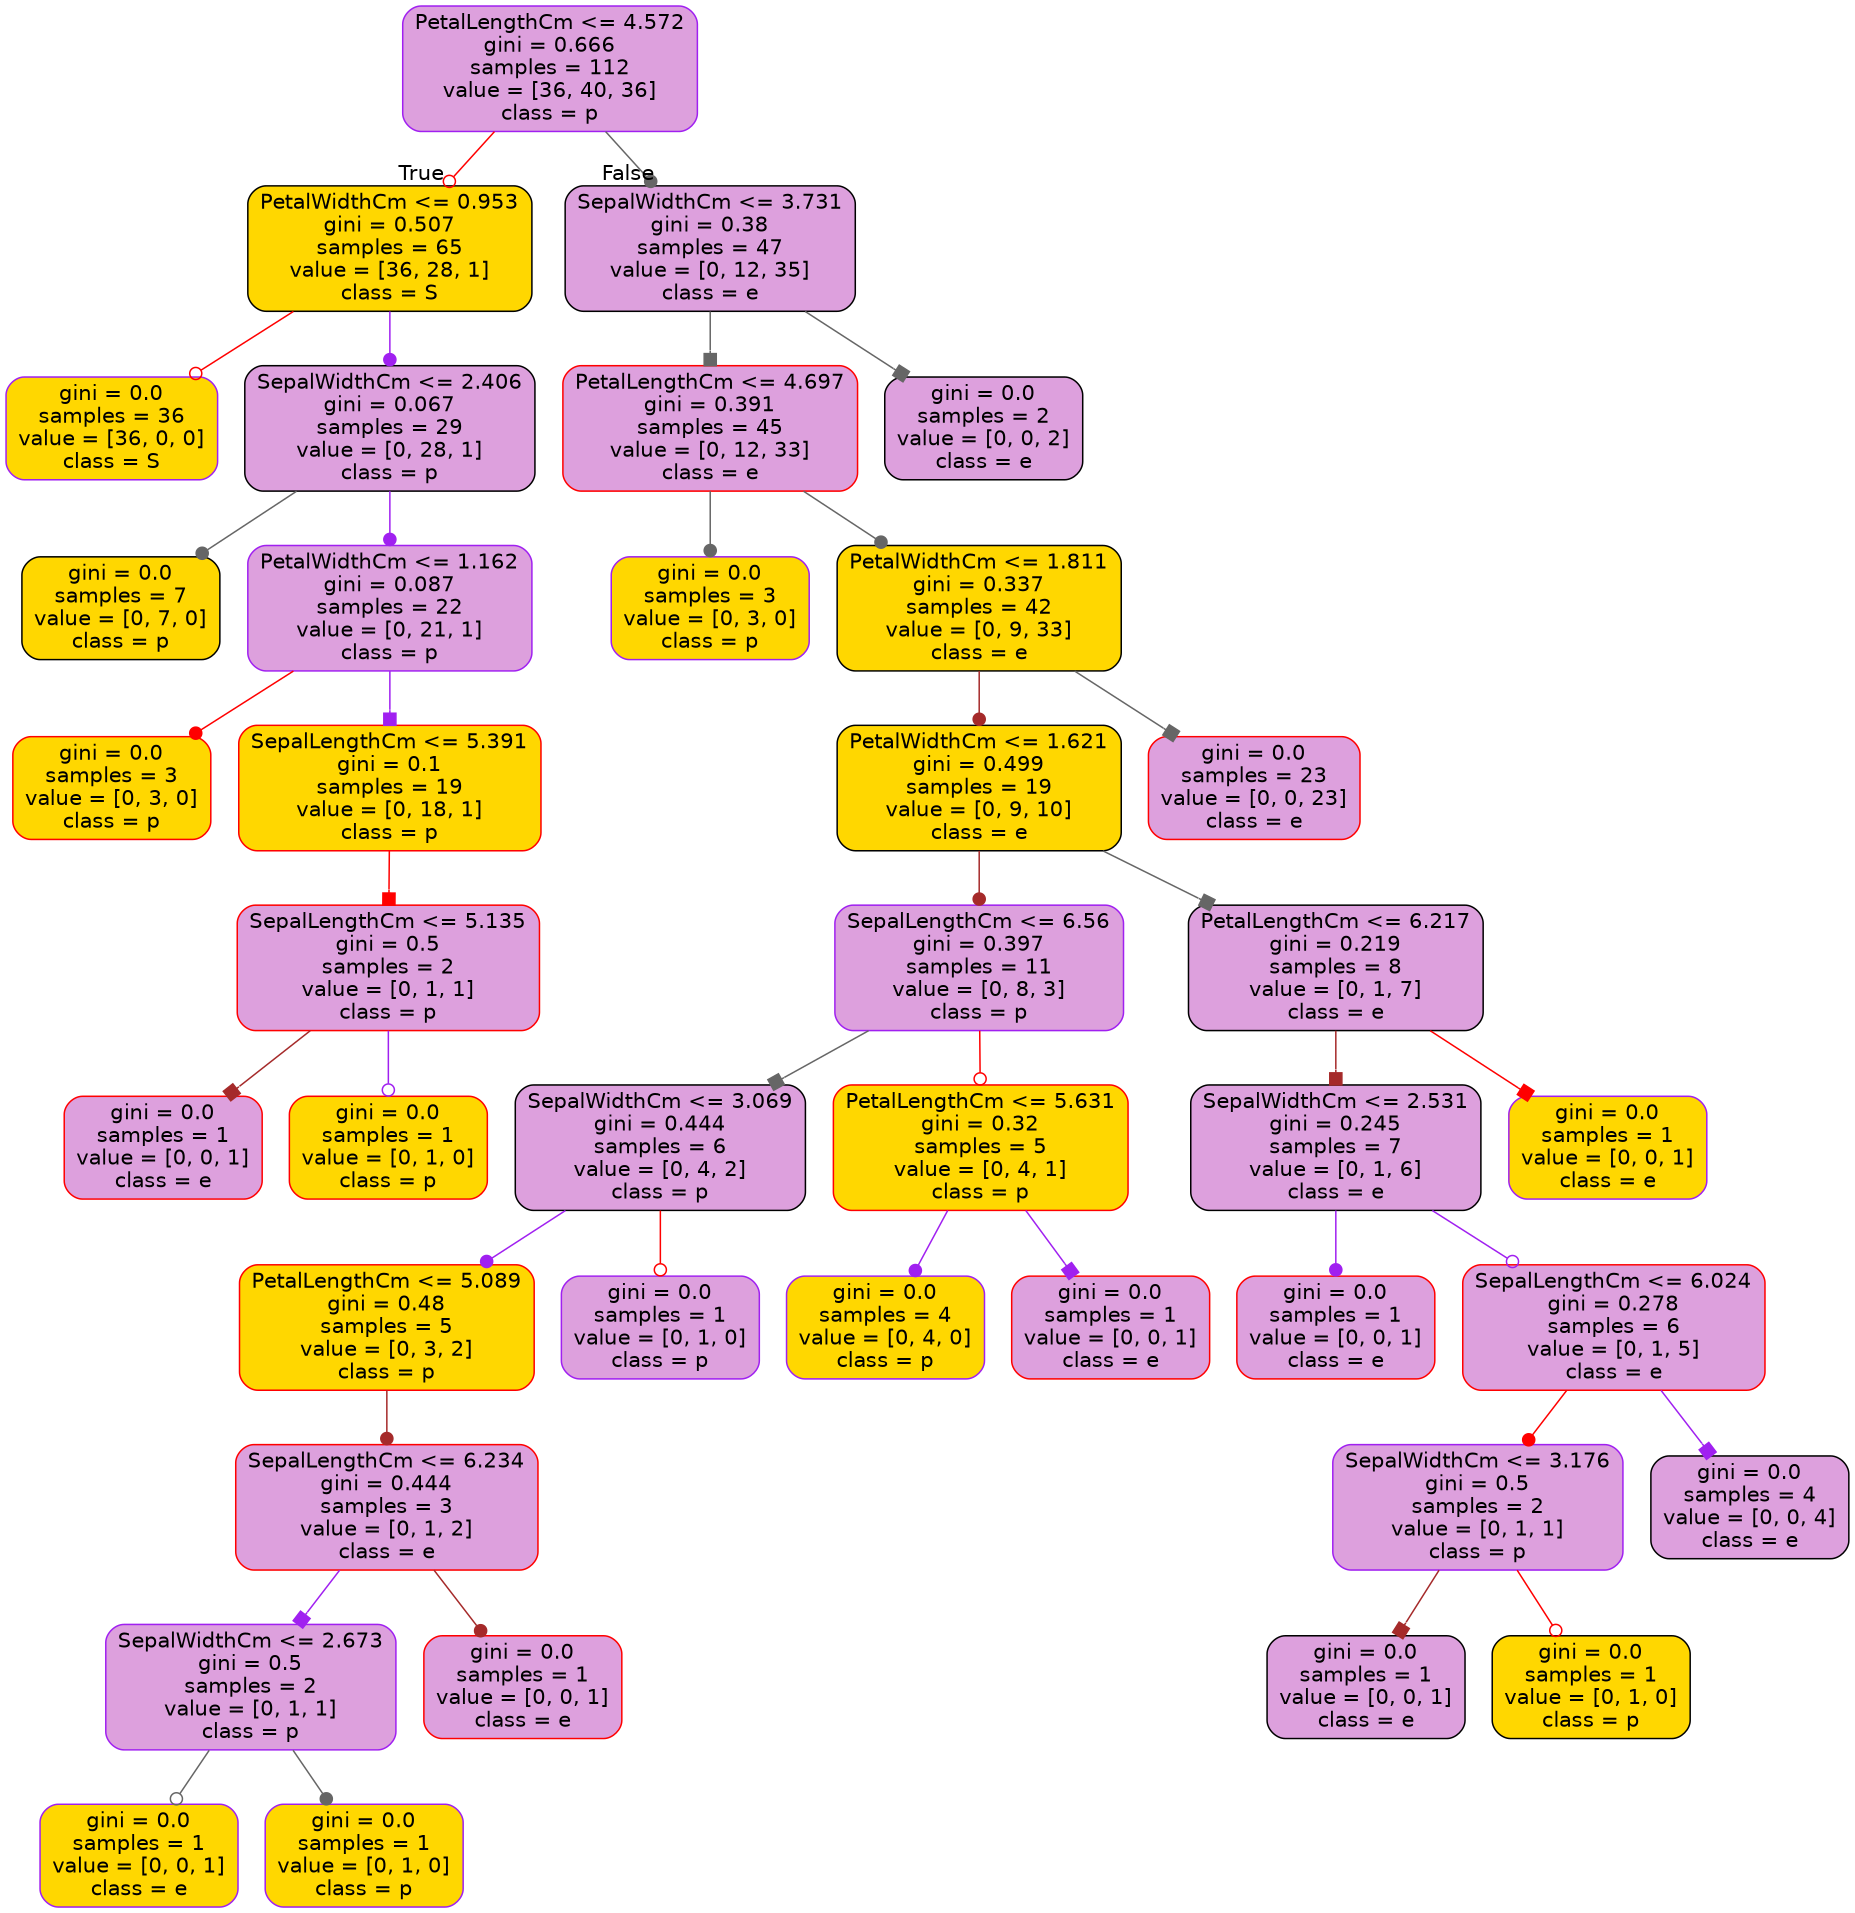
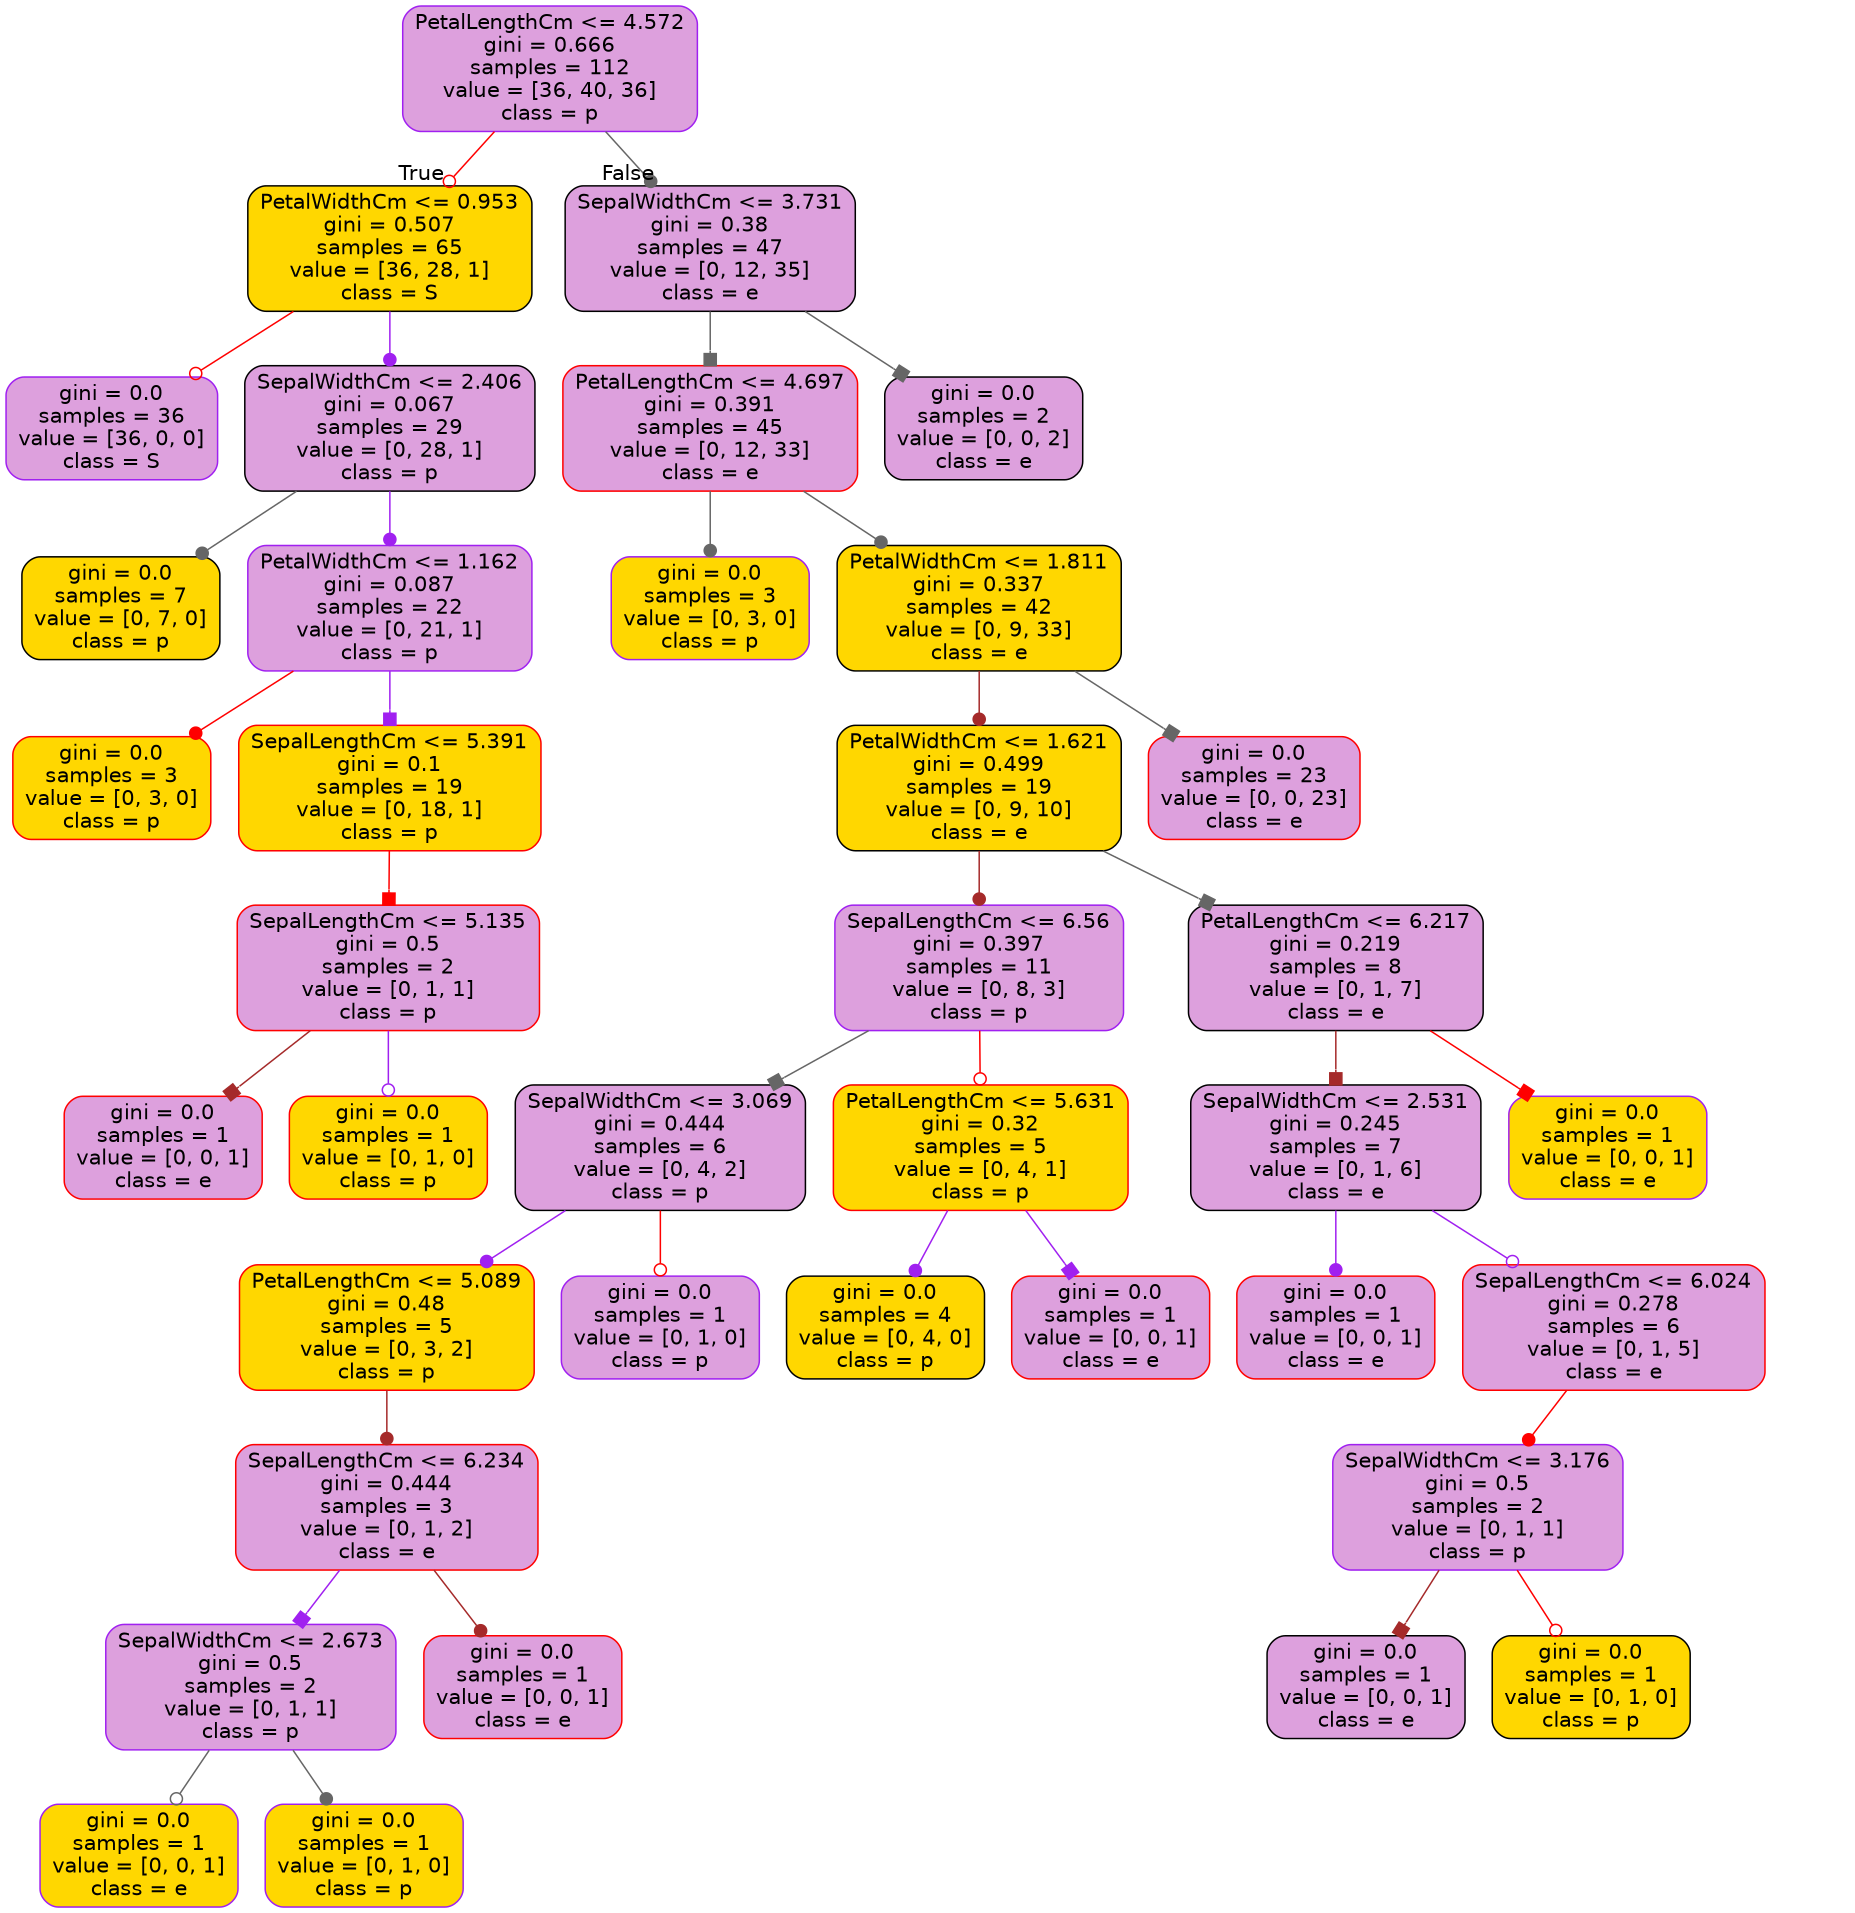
(112, 428) -> (112, 428)
(886, 1328) -> (886, 1328)
(1750, 1507) -> none
